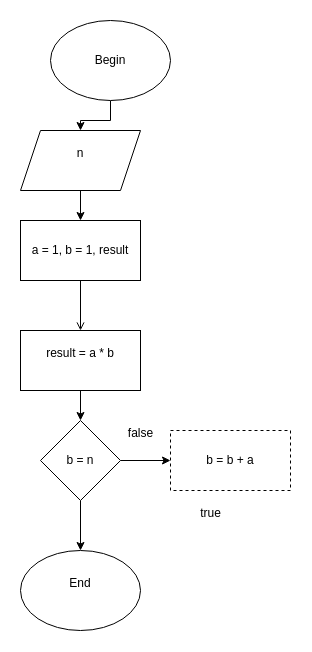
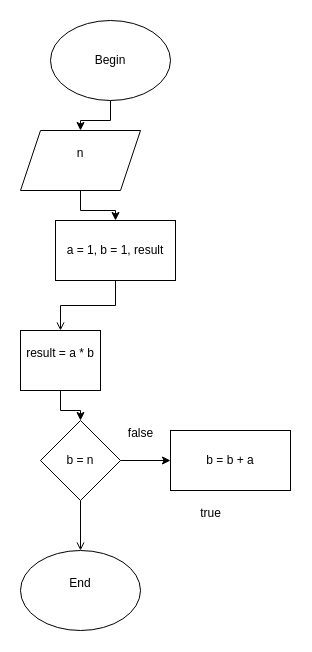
(81, 251) -> (116, 251)
(81, 361) -> (61, 361)
(231, 461) -> (231, 461)
(81, 542) -> (81, 544)
